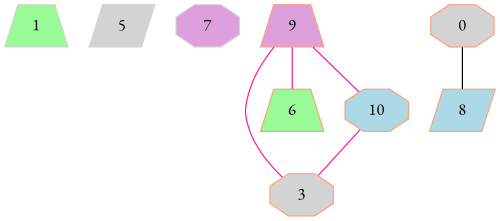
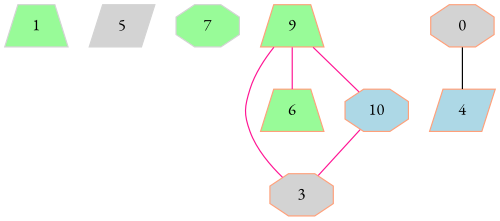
(208, 26) -> (208, 26)
(292, 26) -> (292, 26)
(462, 110) -> (462, 110)
